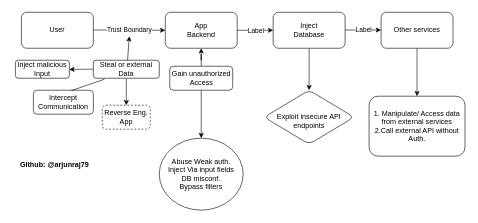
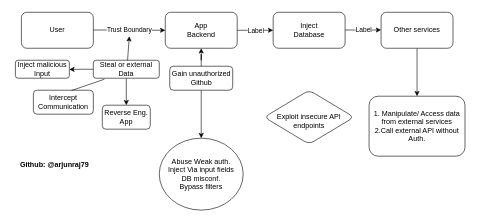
(202, 78) -> (202, 78)
(309, 84) -> none
(126, 117) -> (126, 117)
